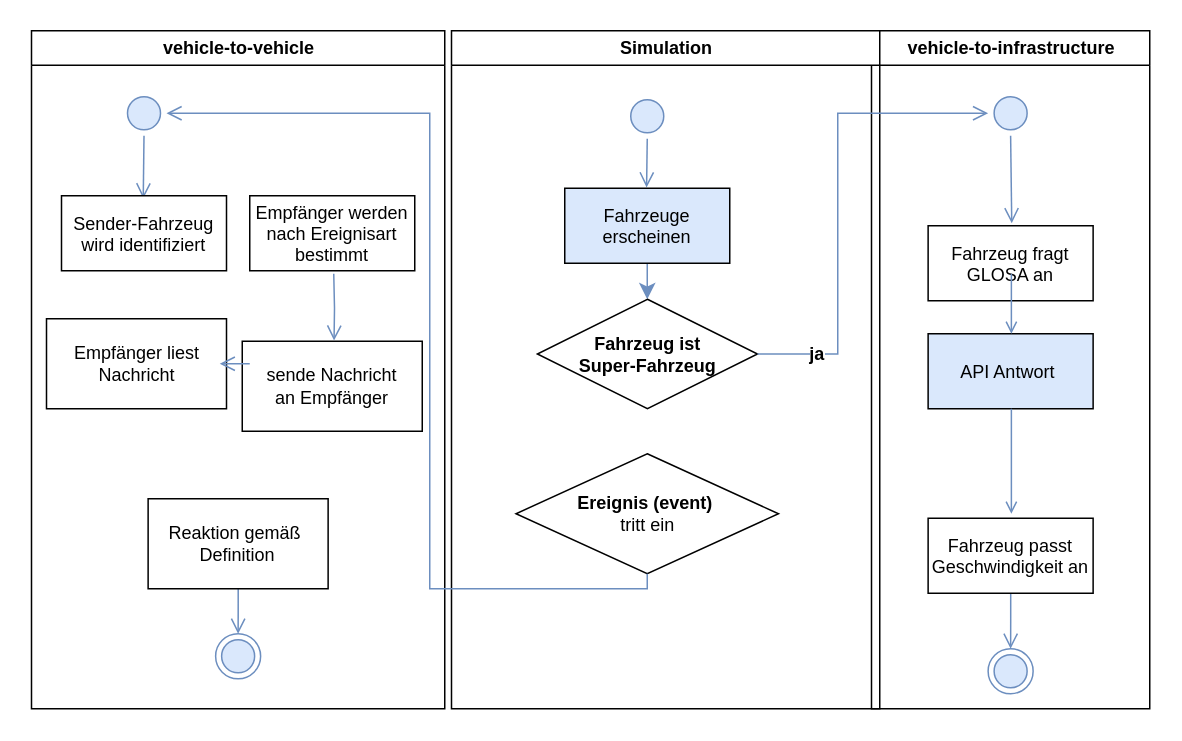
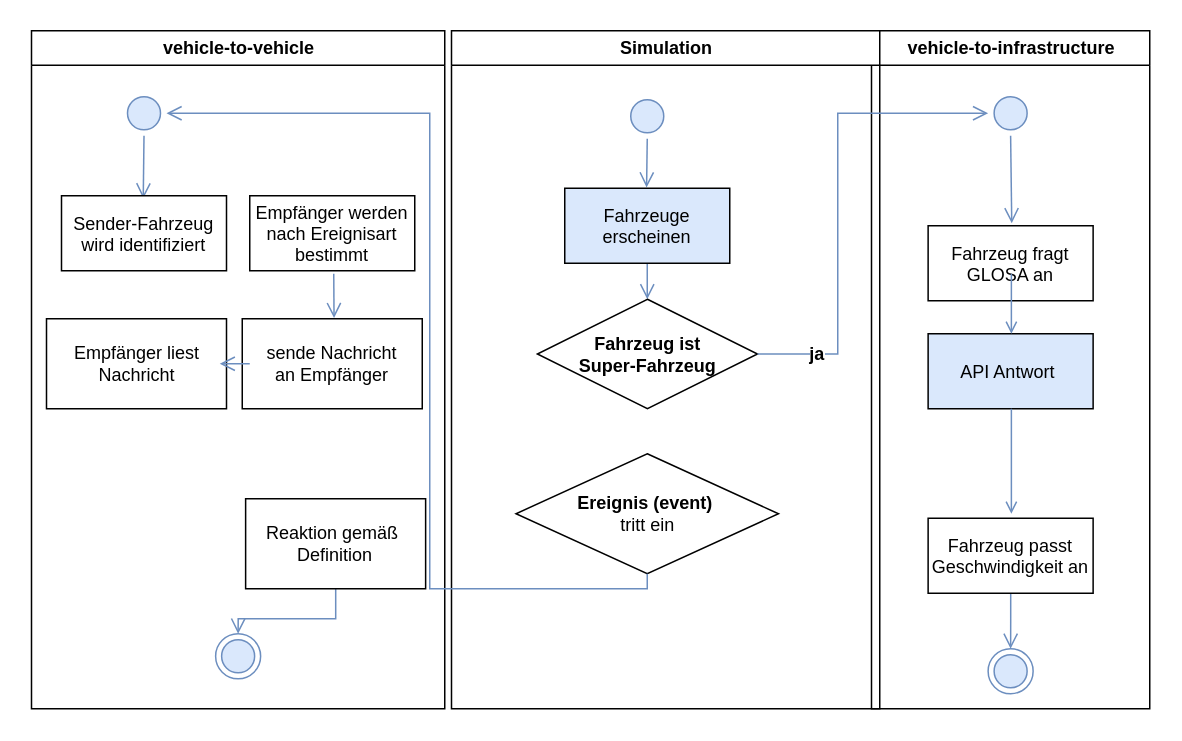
(647, 293) -> (647, 288)
(332, 386) -> (332, 364)
(238, 544) -> (336, 544)
